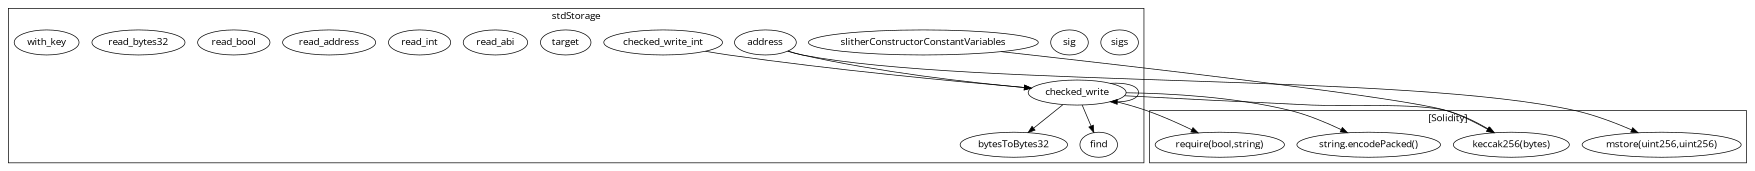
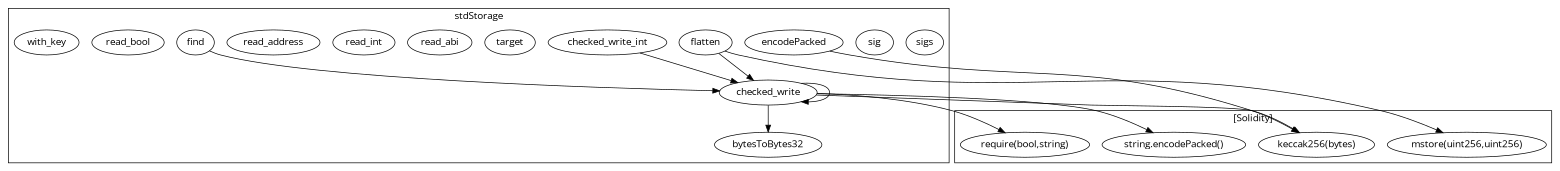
(138, 42) -> none
(765, 42) -> (706, 42)
(923, 42) -> (794, 42)
(1087, 115) -> (460, 81)
